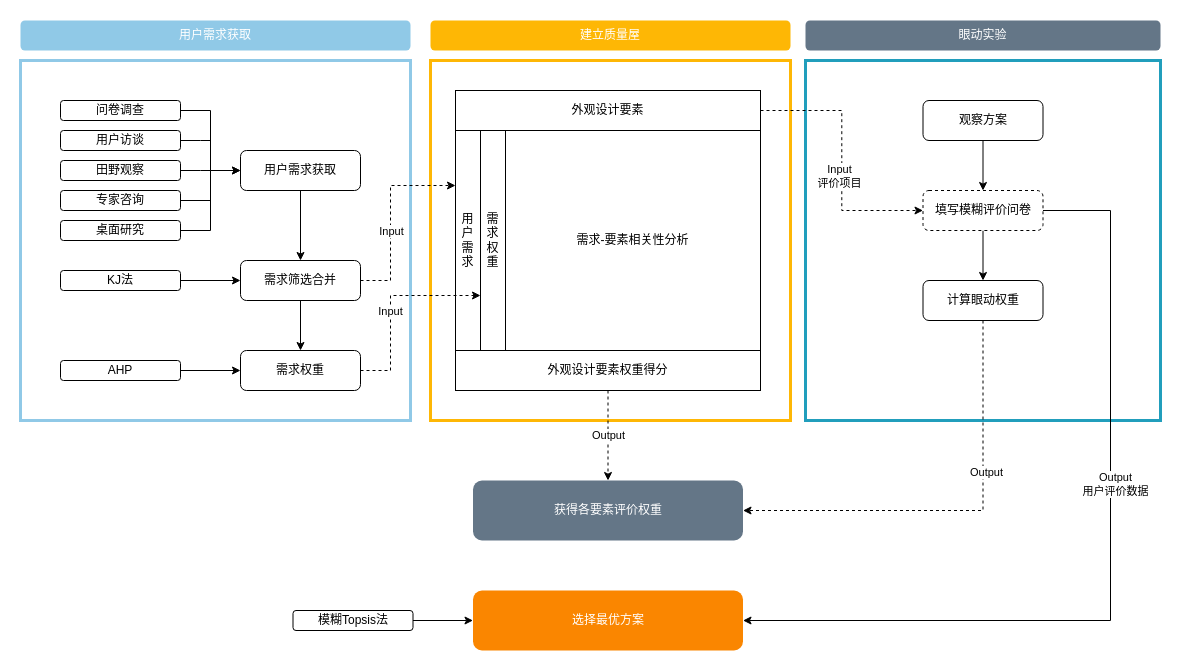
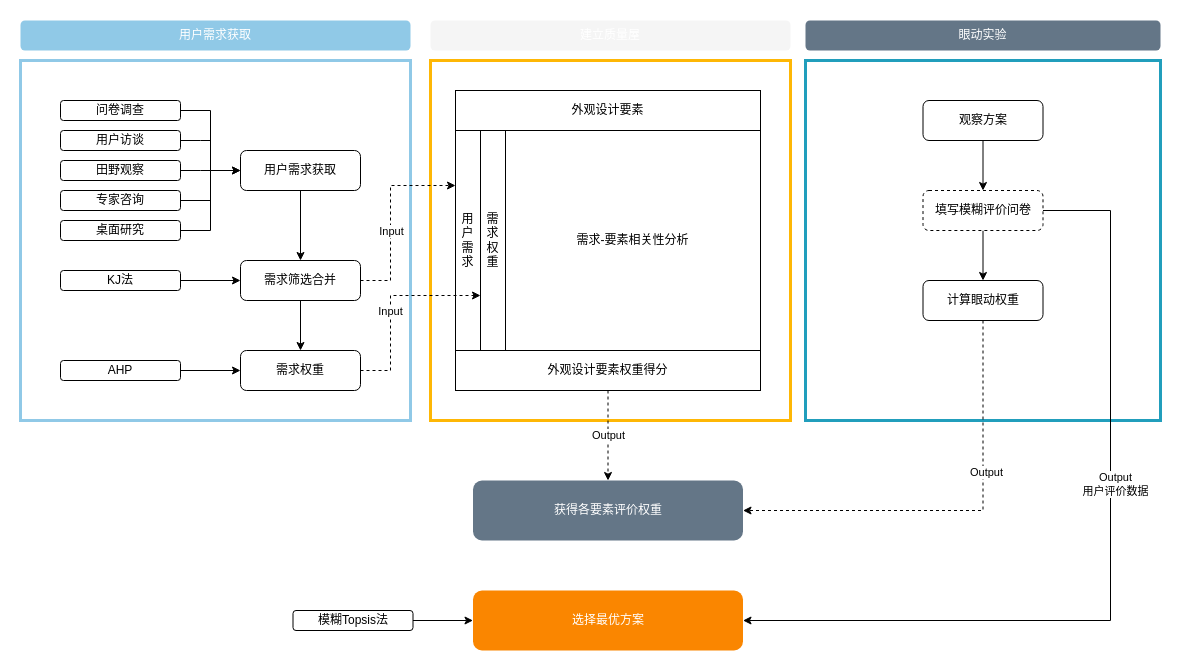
(611, 36) -> (611, 36)
(842, 157) -> none
